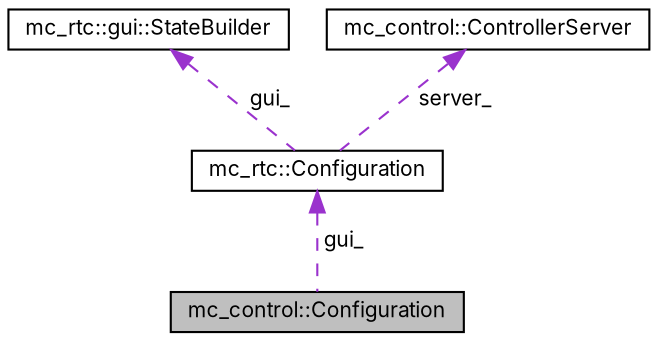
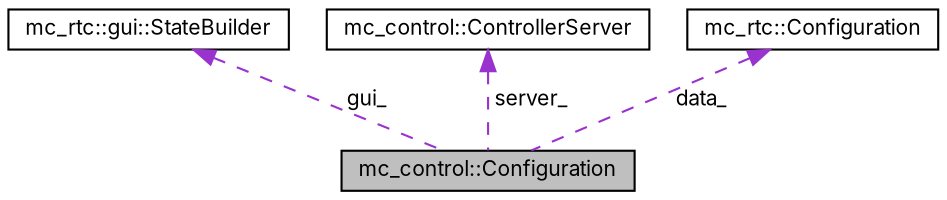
(242, 107) -> (328, 104)
(394, 107) -> (488, 111)
(340, 241) -> (699, 100)
